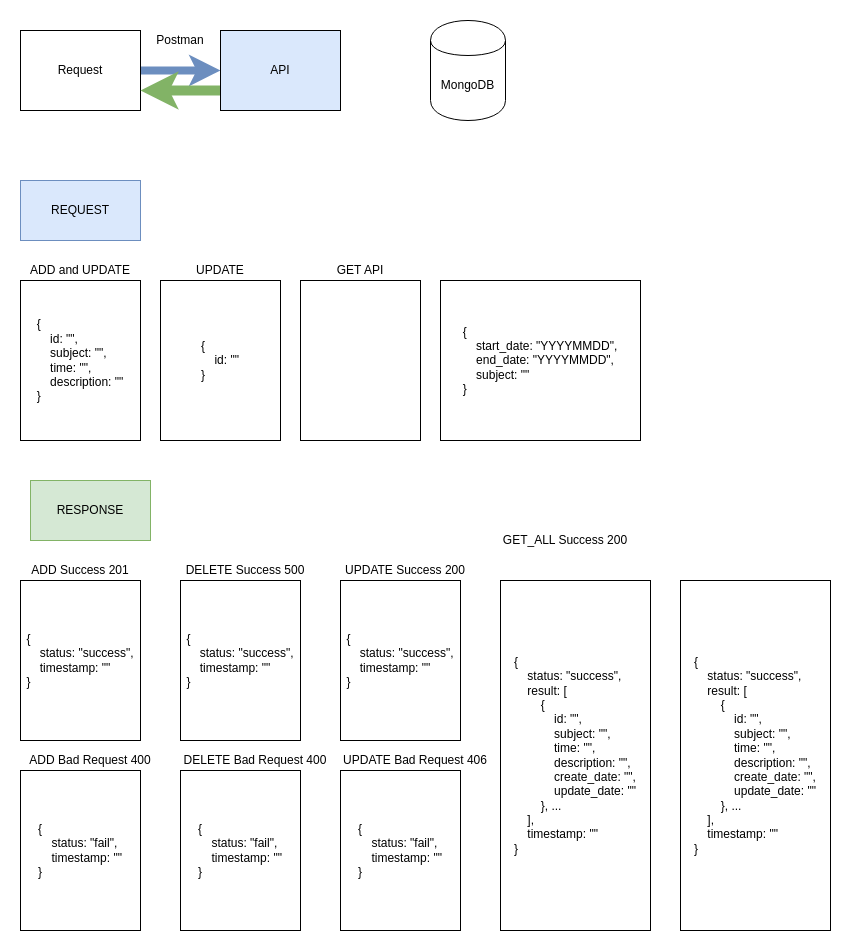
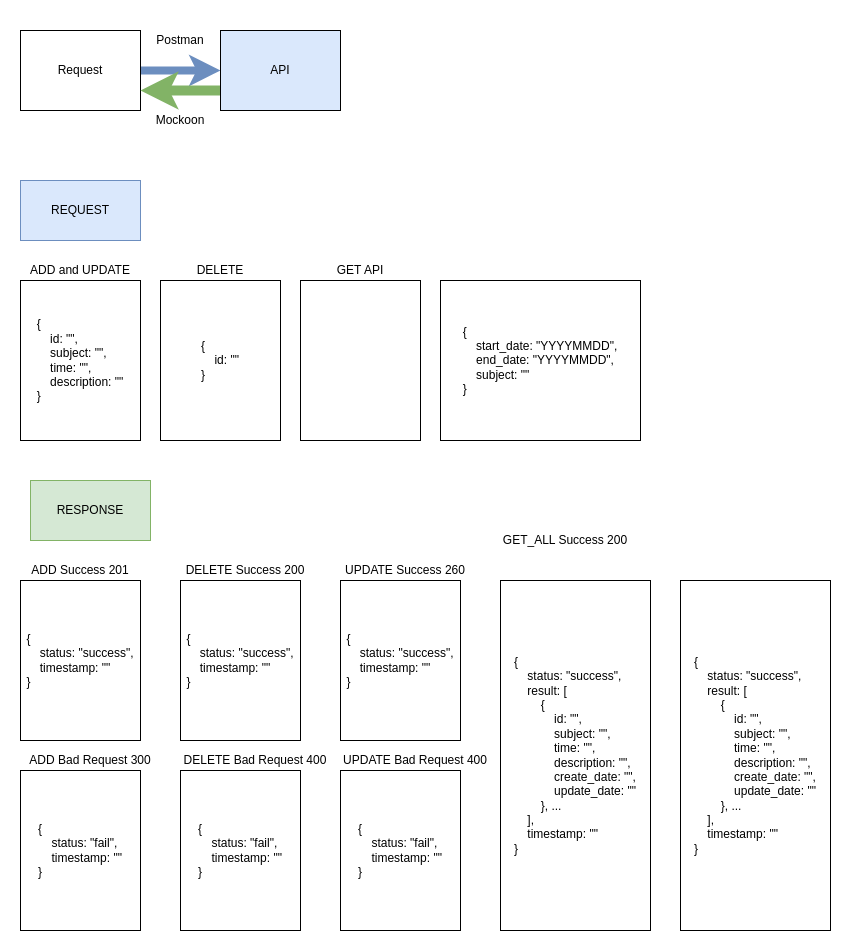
(468, 71) -> none
none -> (181, 121)
(221, 271) -> (221, 271)
(246, 571) -> (246, 571)
(406, 571) -> (406, 571)
(91, 761) -> (91, 761)
(416, 761) -> (416, 761)
